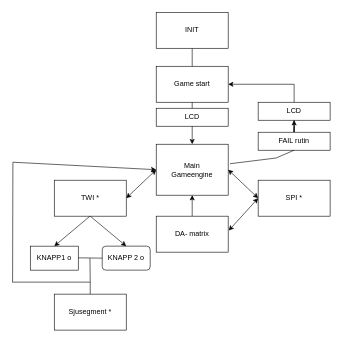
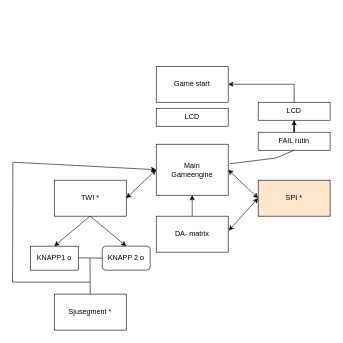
(192, 30) -> none
(192, 138) -> none
(294, 198) -> (294, 198)
